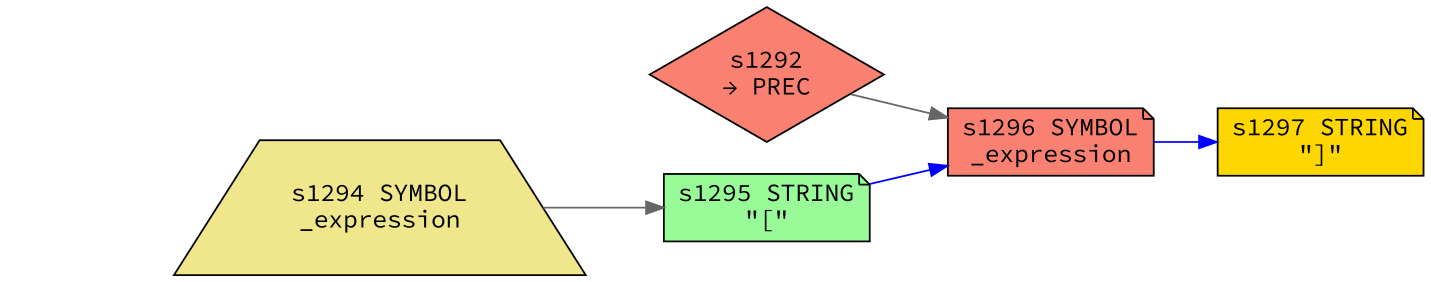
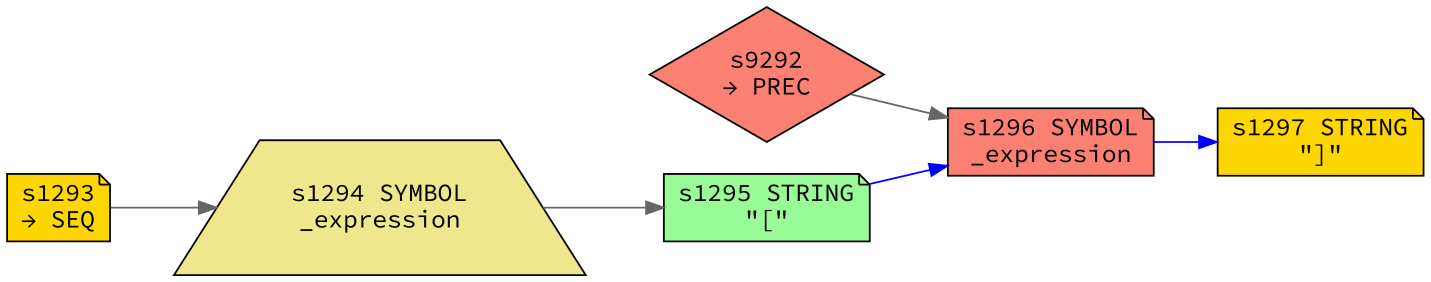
(767, 75) -> (767, 75)
none -> (59, 208)
